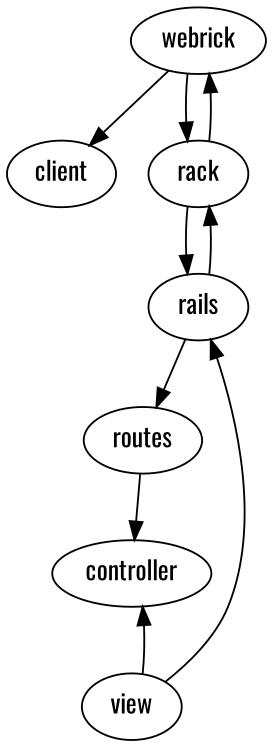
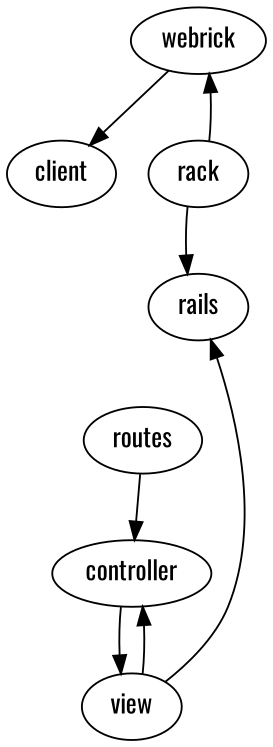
(186, 98) -> none
(211, 250) -> none
(175, 365) -> none
none -> (119, 631)
